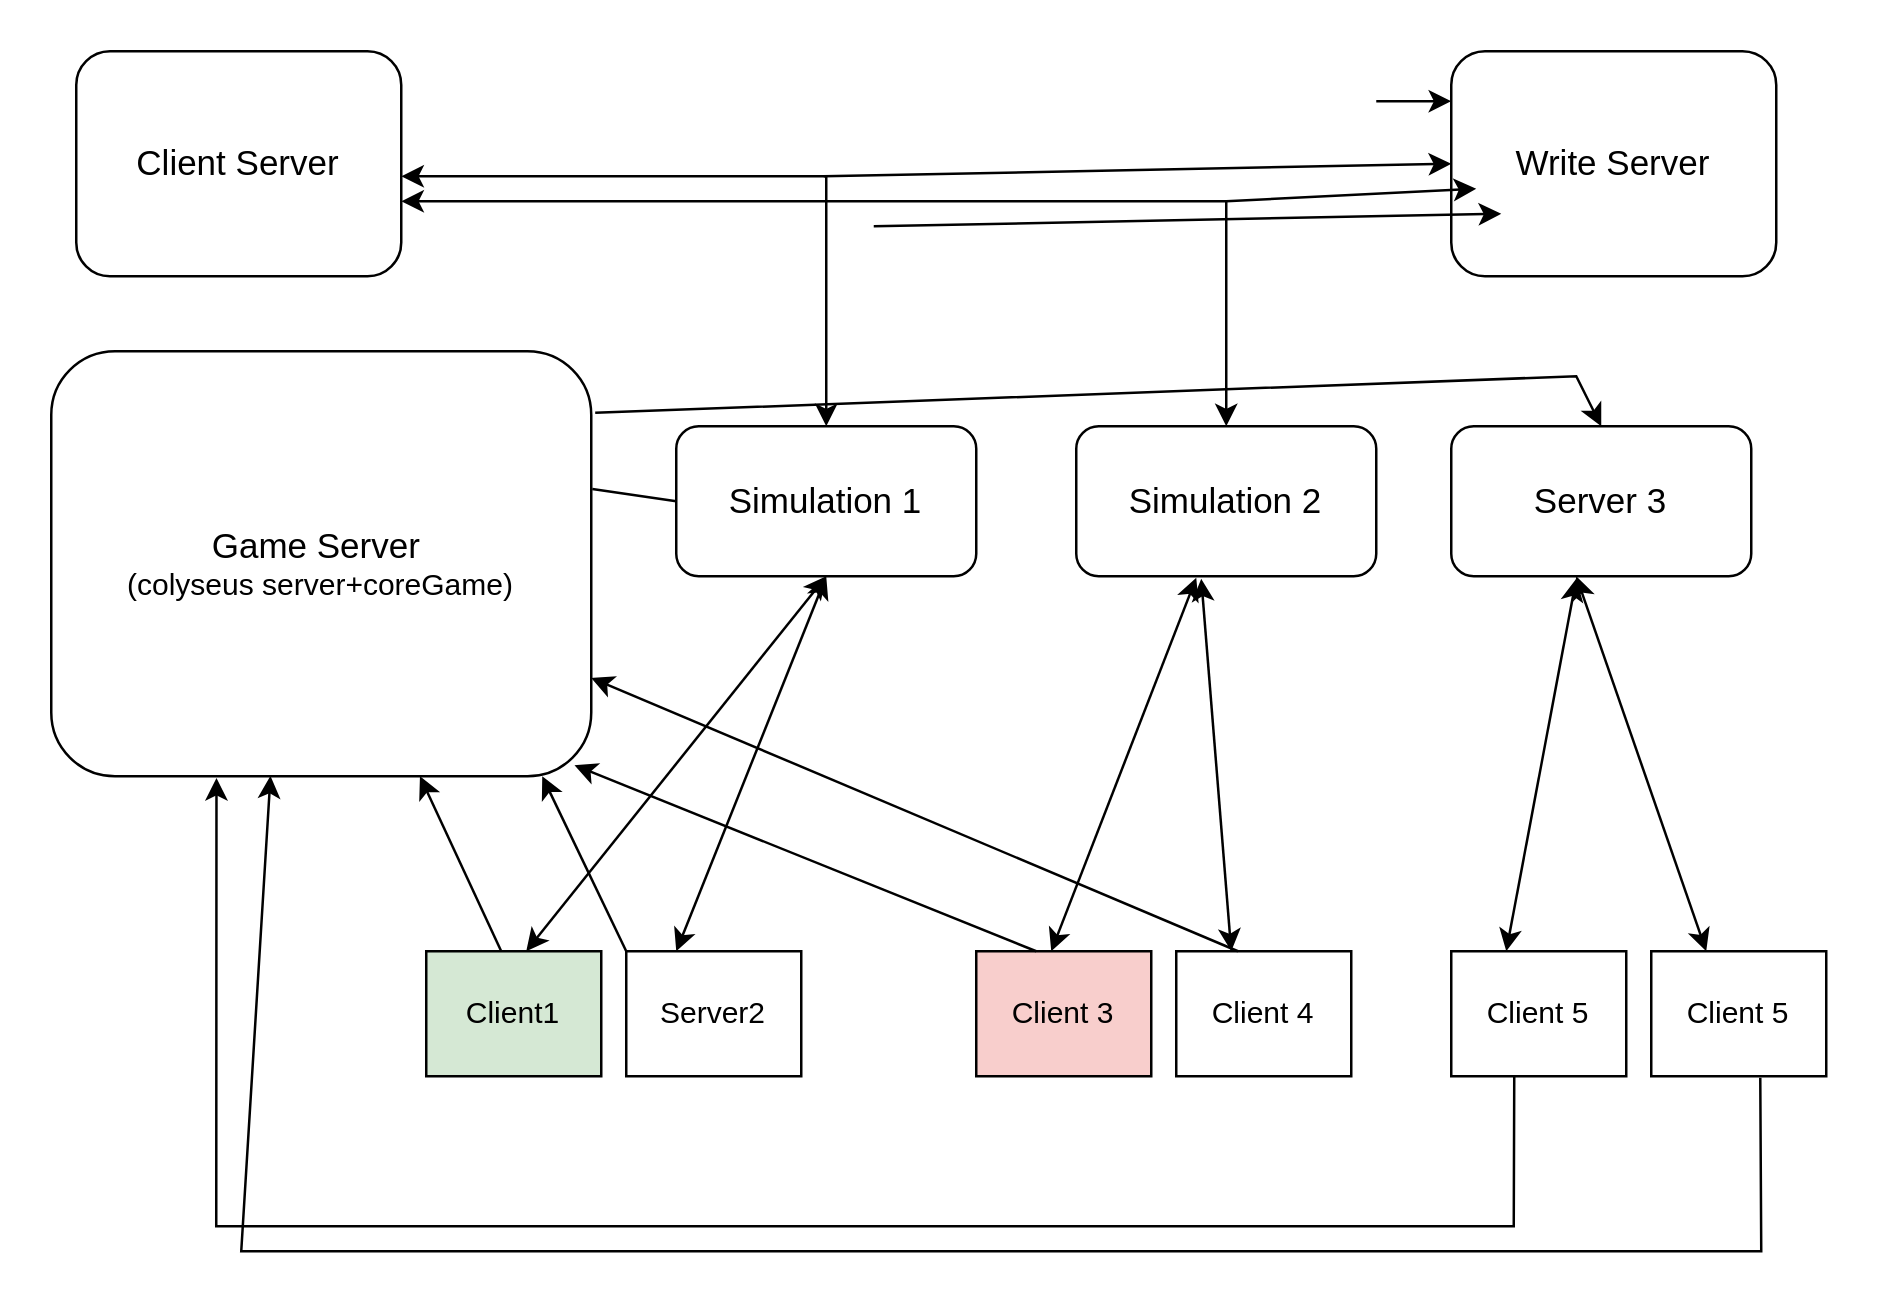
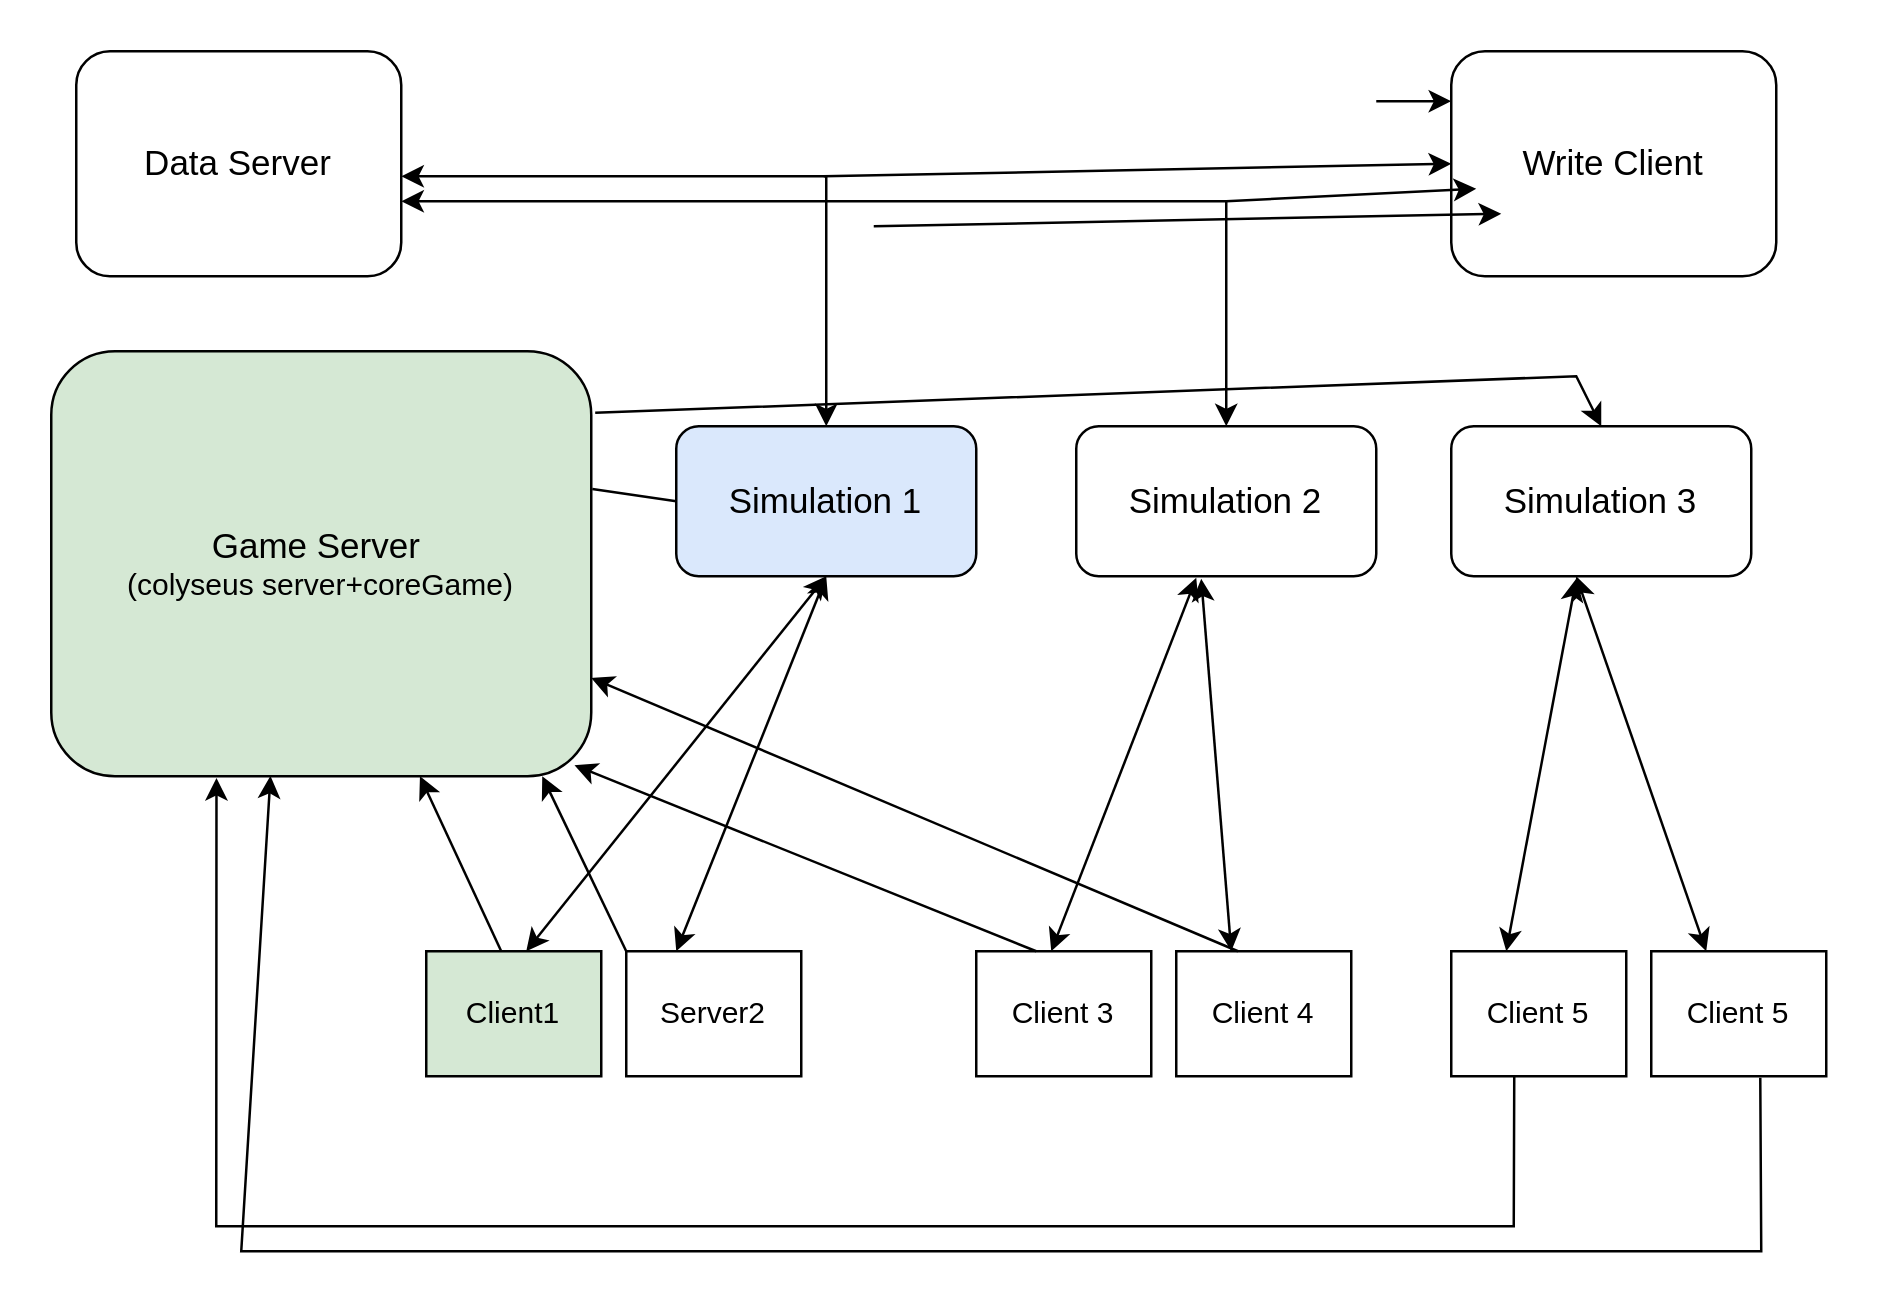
(239, 164) -> (239, 164)
(1614, 164) -> (1614, 164)
(826, 501) -> (826, 501)
(1601, 501) -> (1601, 501)
(321, 564) -> (321, 564)
(1064, 1014) -> (1064, 1014)
